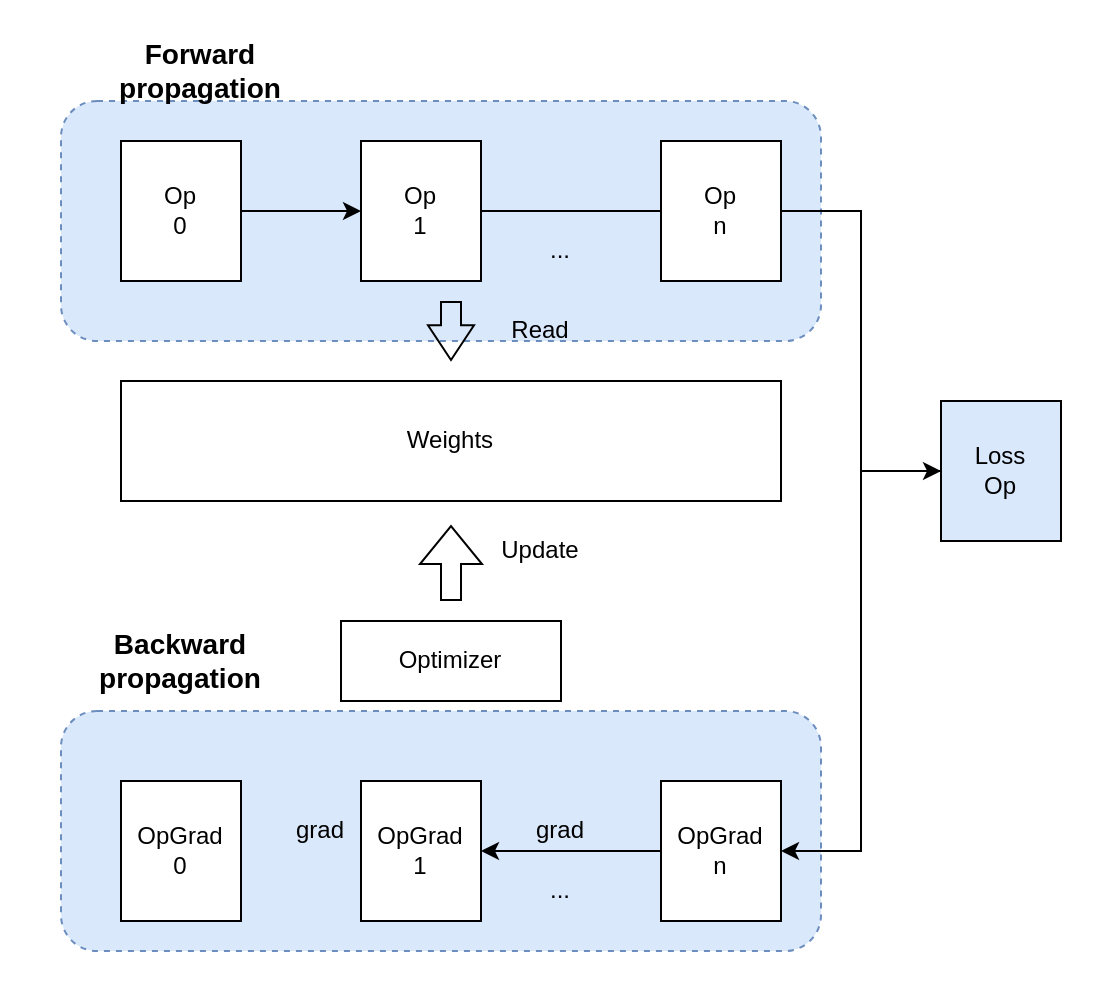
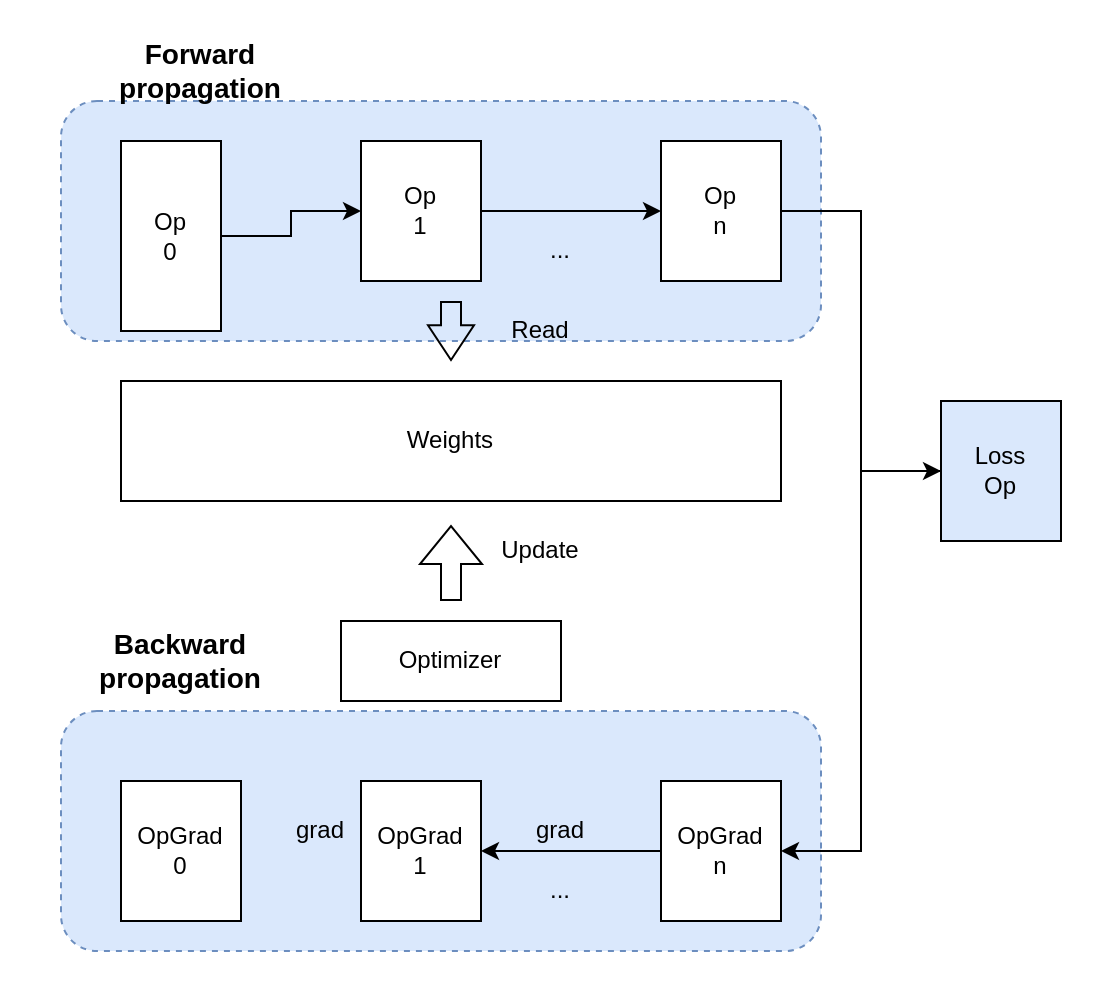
(181, 211) -> (171, 236)
(651, 211) -> (646, 211)
